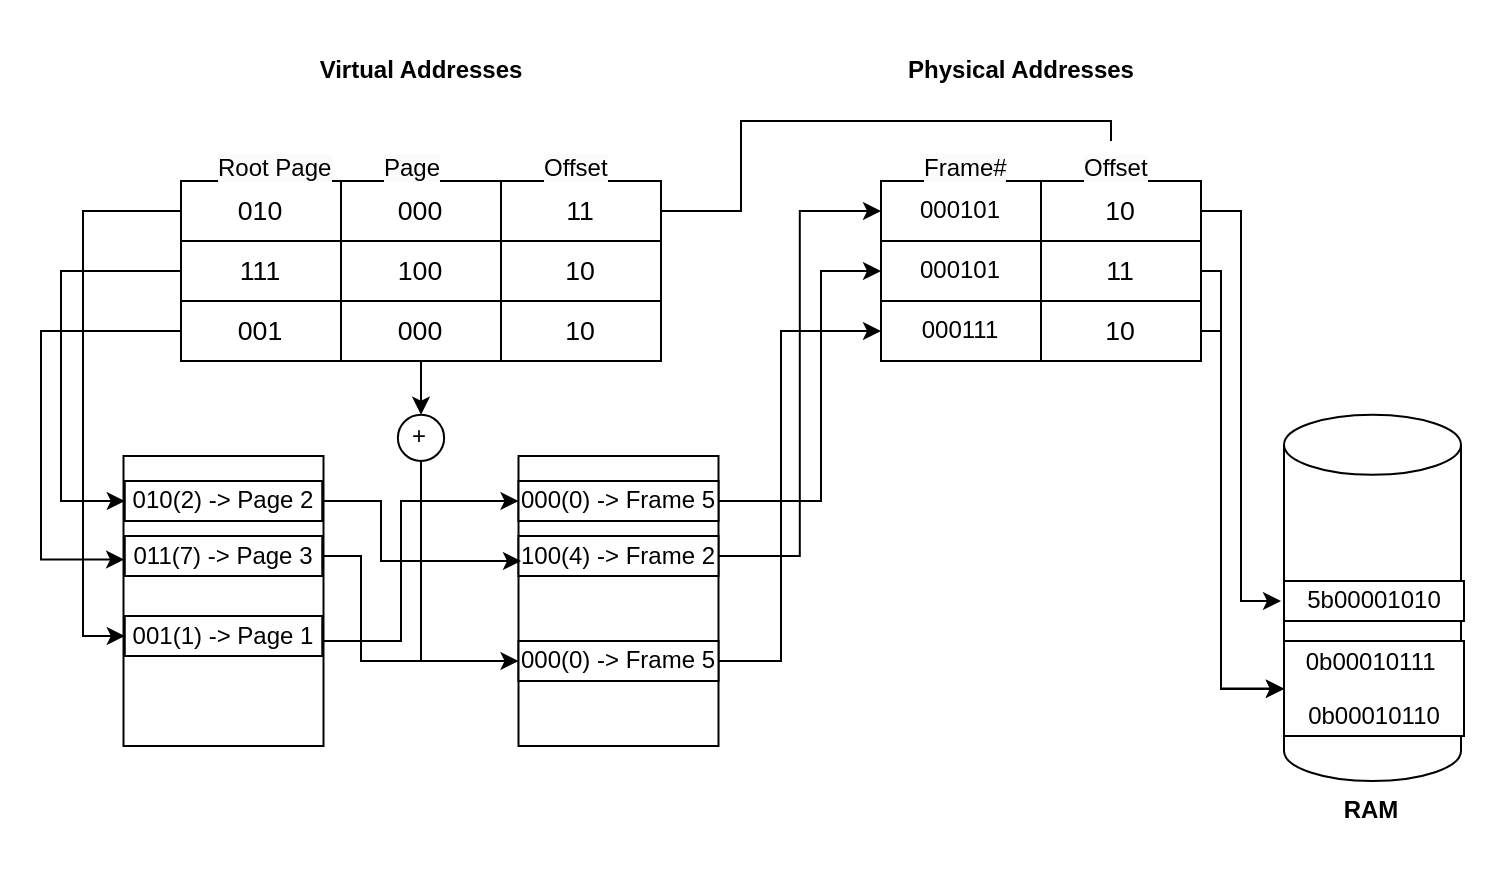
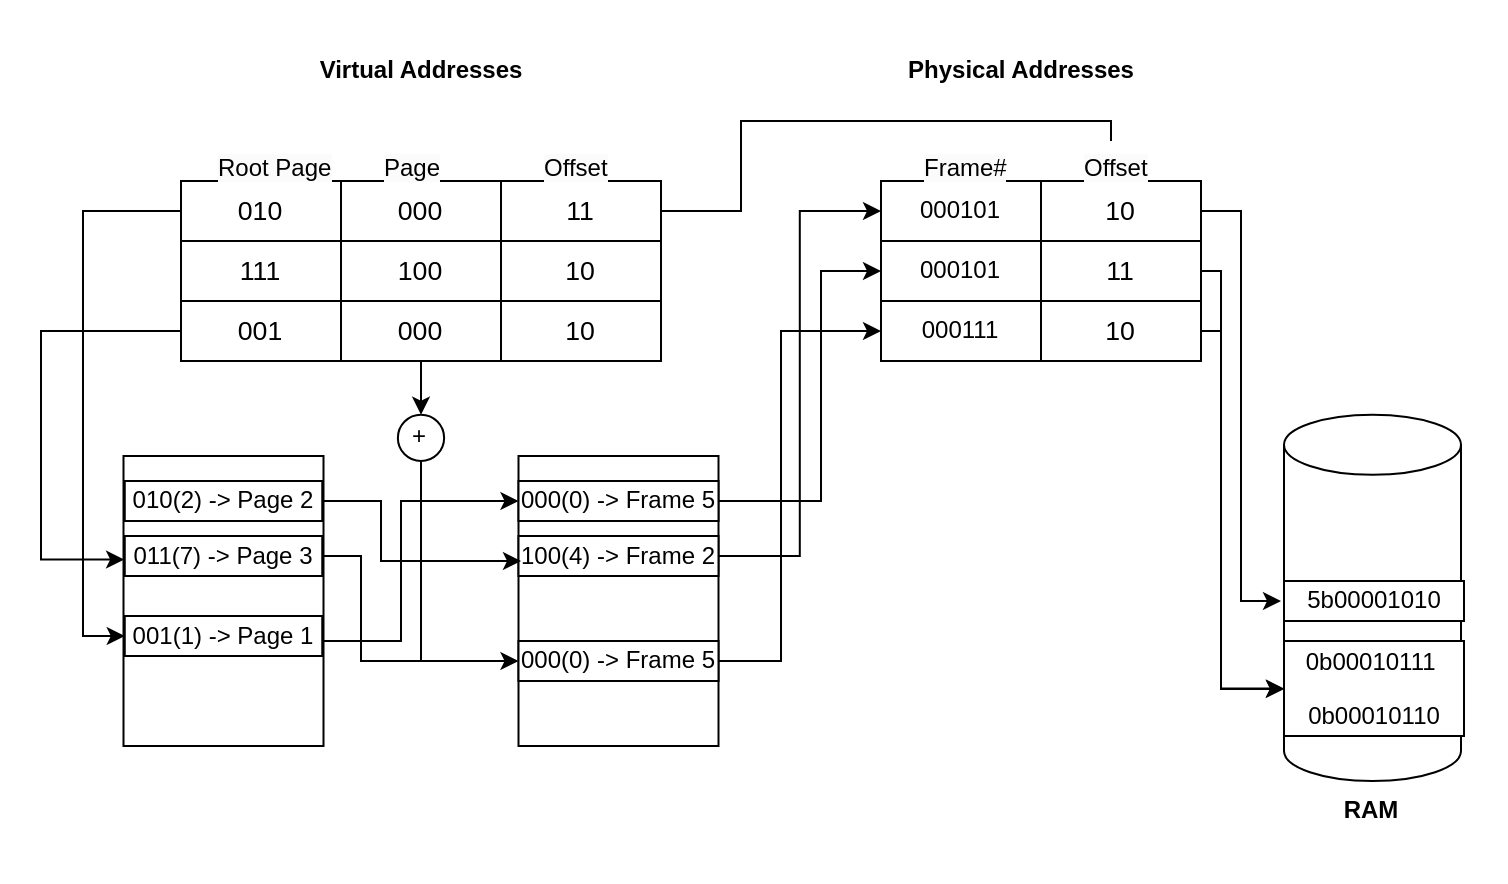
(61, 351) -> none
